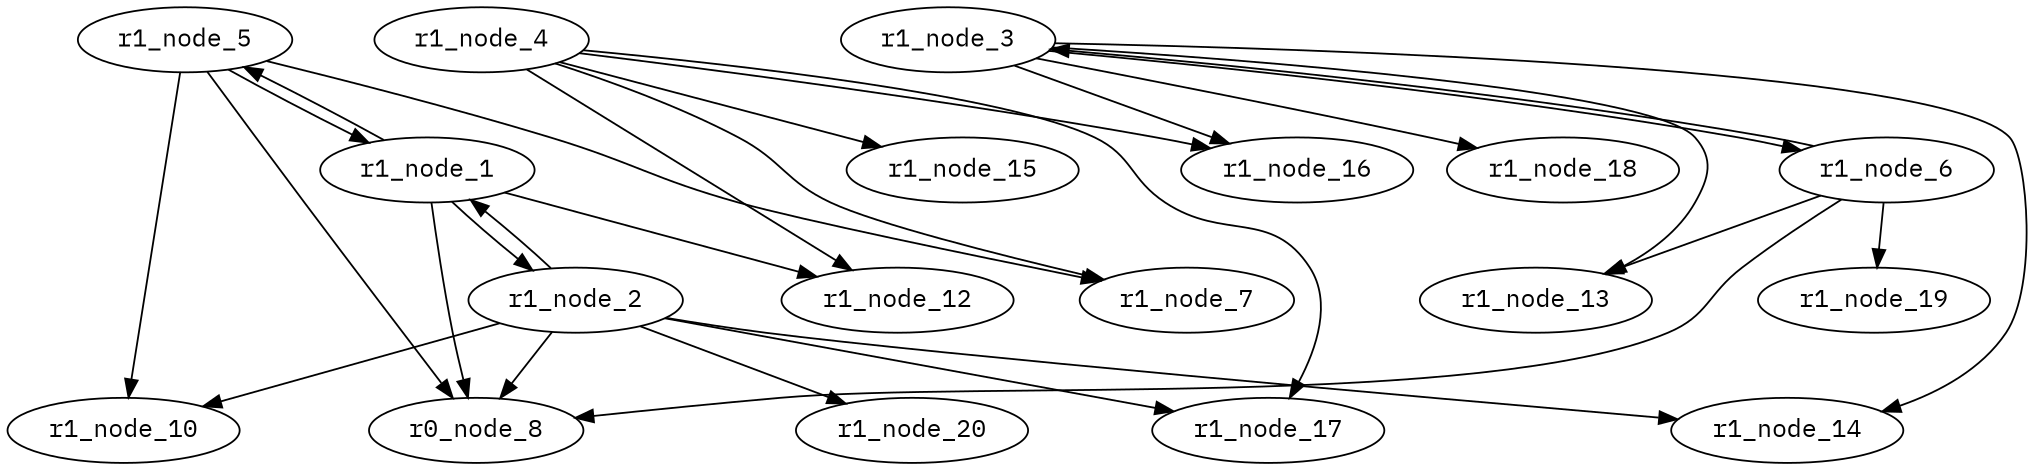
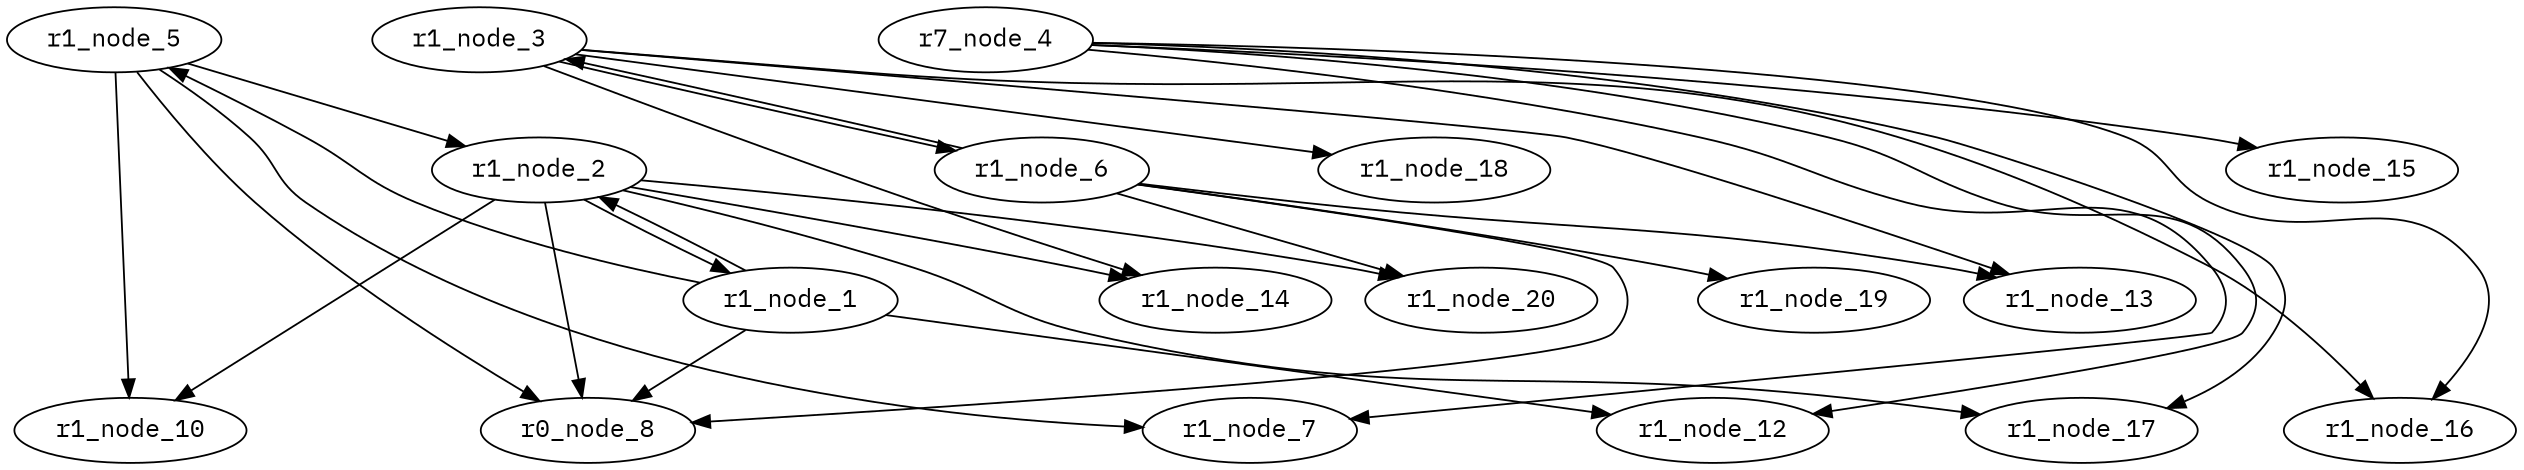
(482, 40) -> (986, 40)
(290, 103) -> (318, 102)
none -> (1251, 232)
